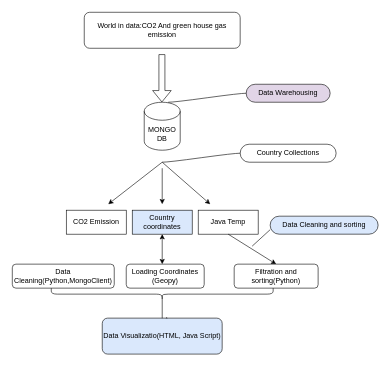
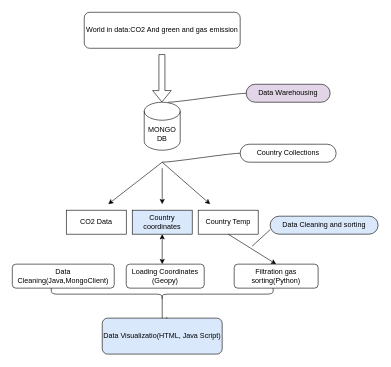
(162, 30) -> (162, 30)
(96, 222) -> (96, 222)
(228, 222) -> (228, 222)
(63, 276) -> (63, 276)
(276, 276) -> (276, 276)
